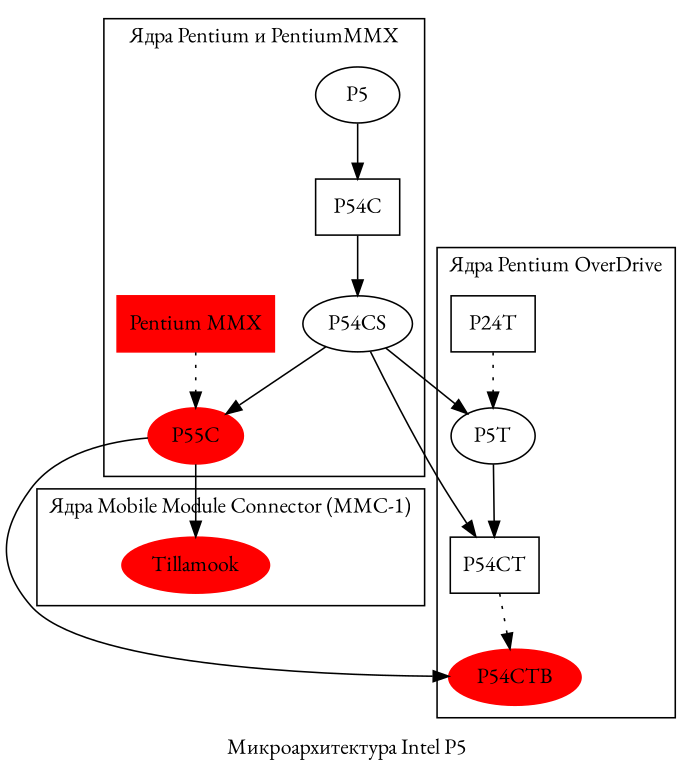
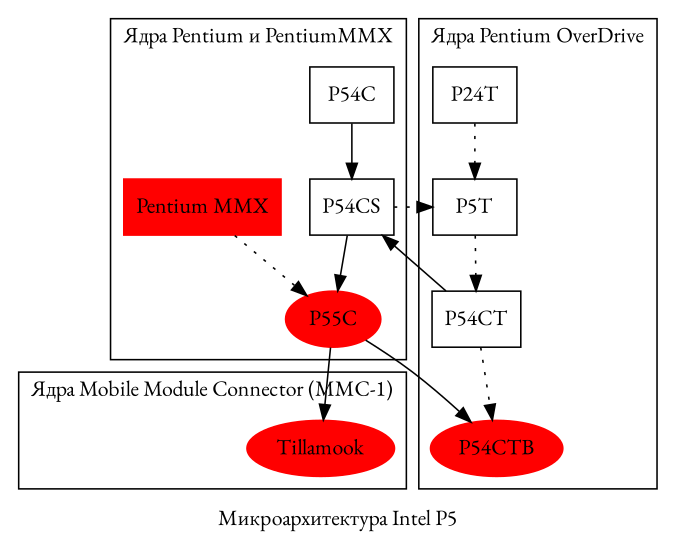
(358, 95) -> none
(358, 324) -> (352, 207)
(415, 372) -> (406, 207)
(413, 435) -> (429, 276)
(493, 436) -> (475, 207)
(494, 493) -> (476, 255)
